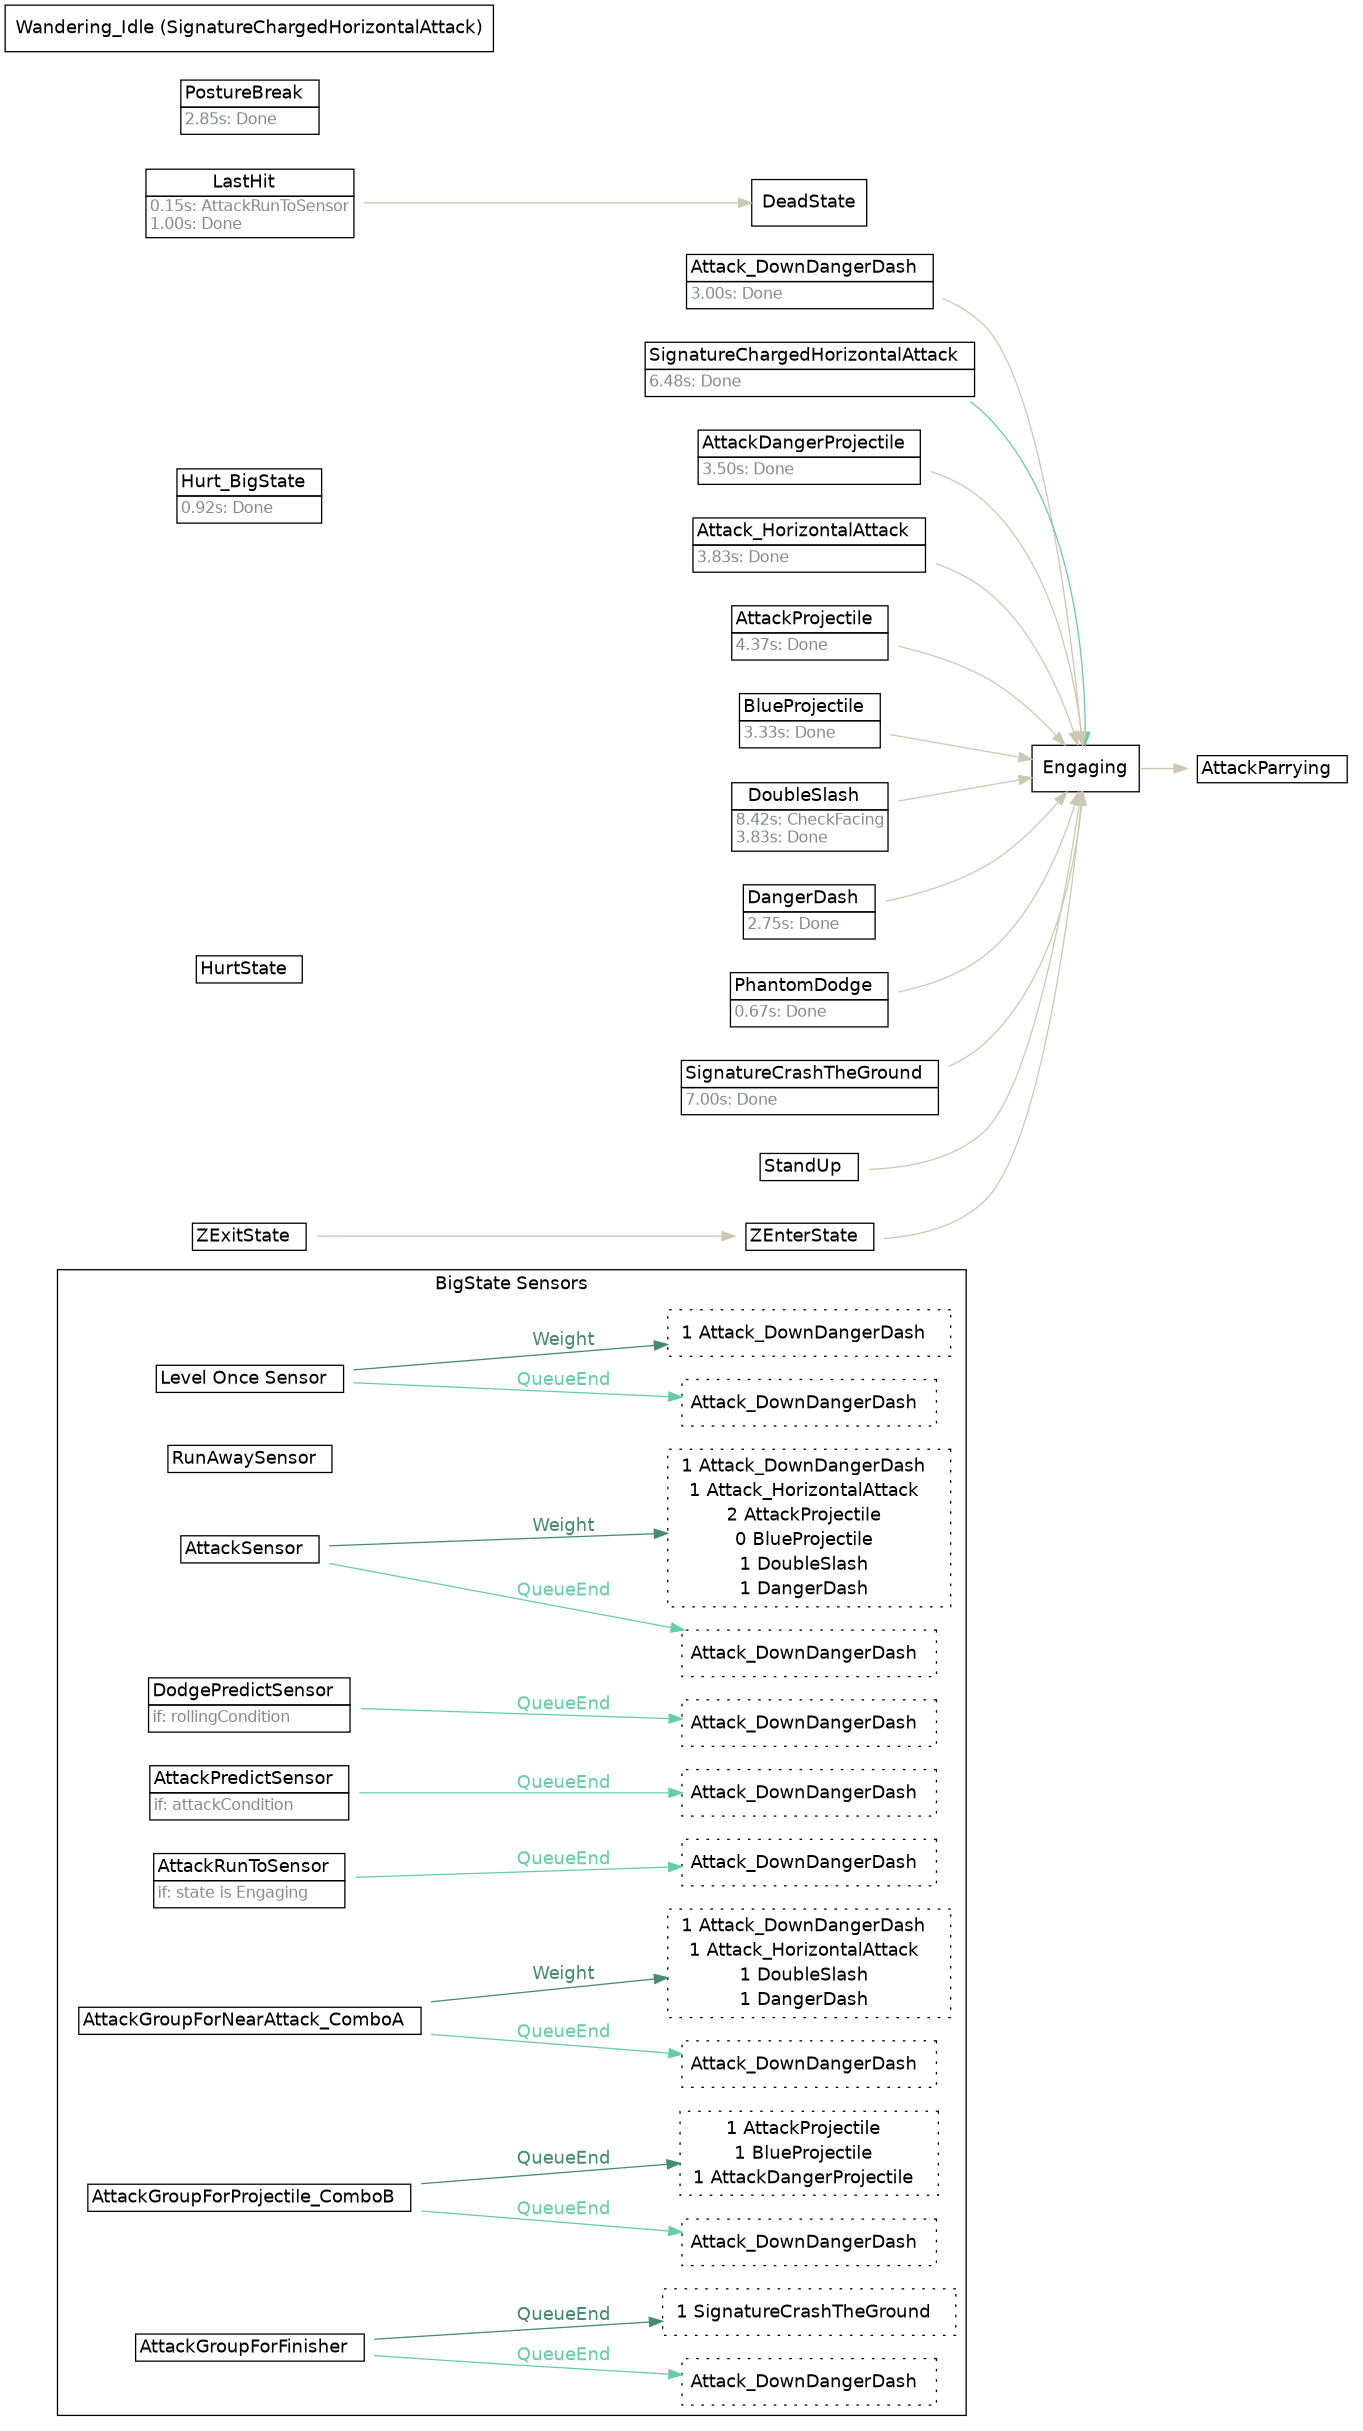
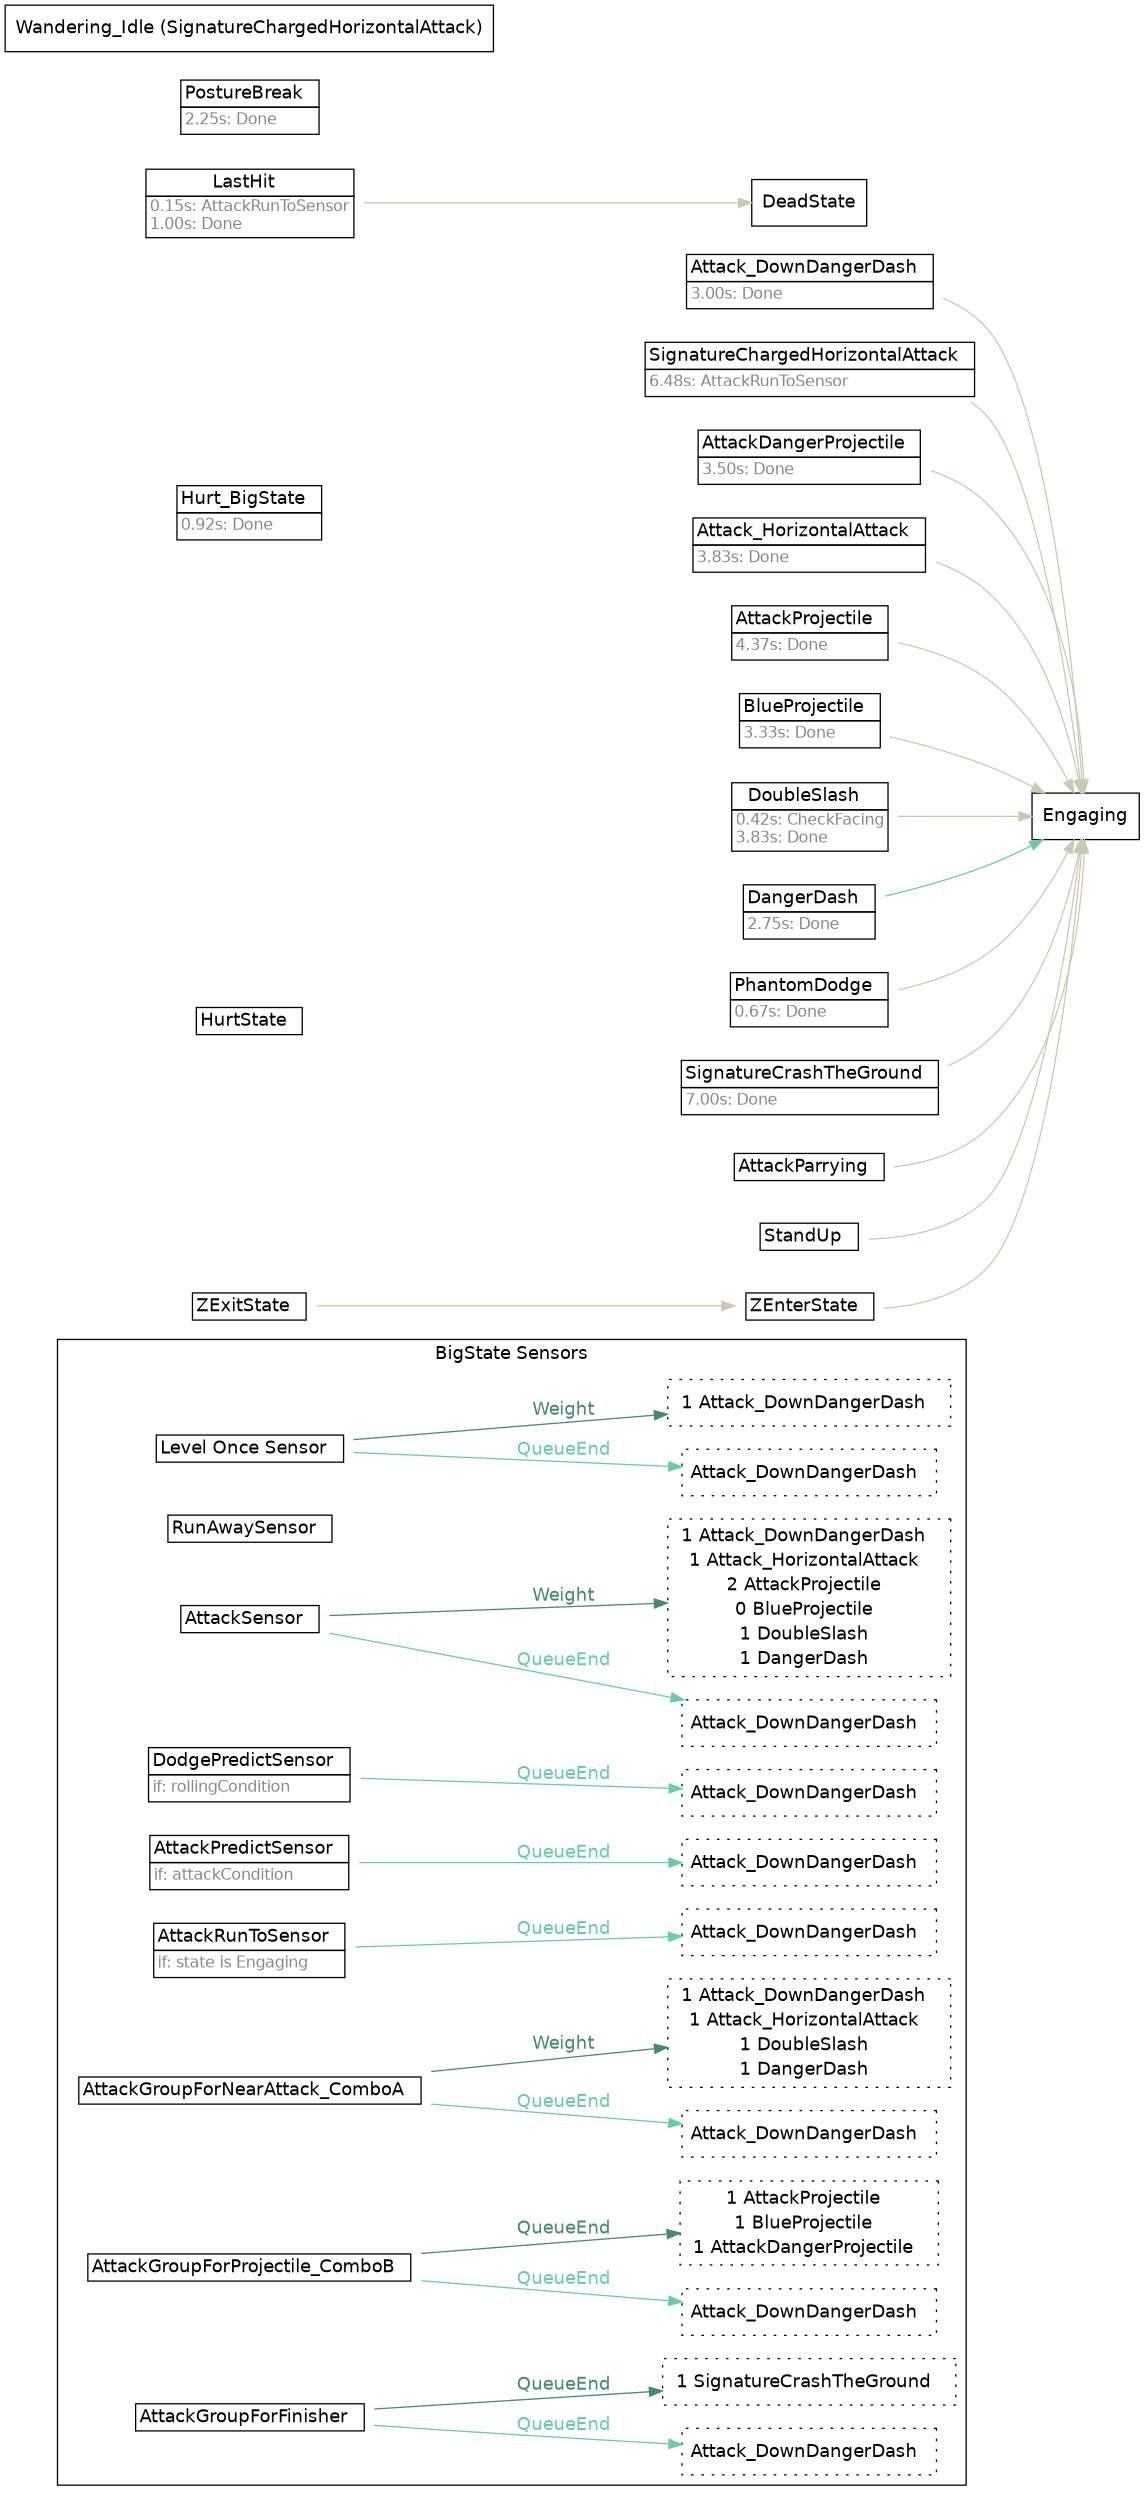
(231, 120) -> (231, 120)
(696, 382) -> (749, 382)
(1074, 607) -> (1045, 573)
(1157, 769) -> (1029, 1075)
(810, 820) -> (810, 820)
(982, 868) -> (960, 875)
